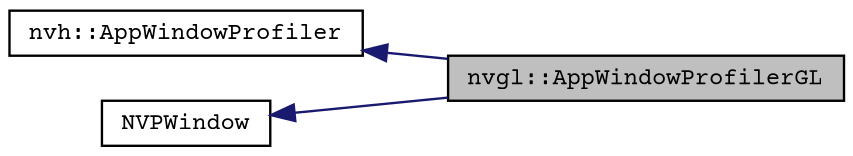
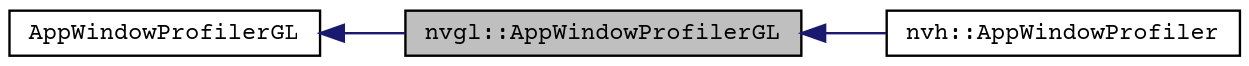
(417, 56) -> (856, 33)
(186, 123) -> (165, 33)
